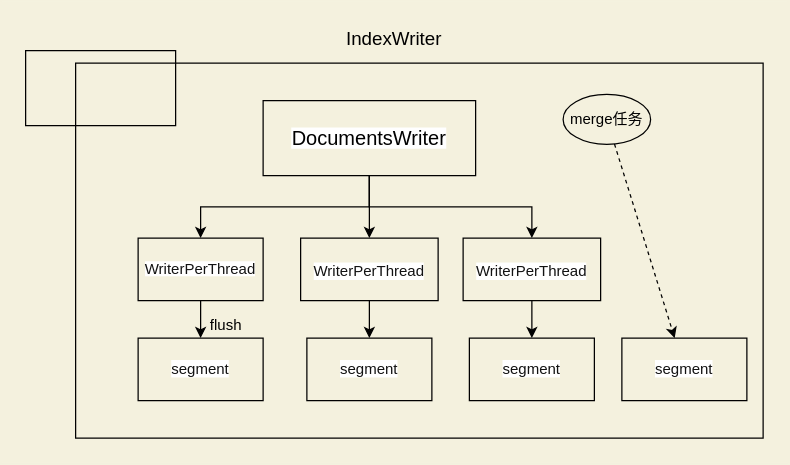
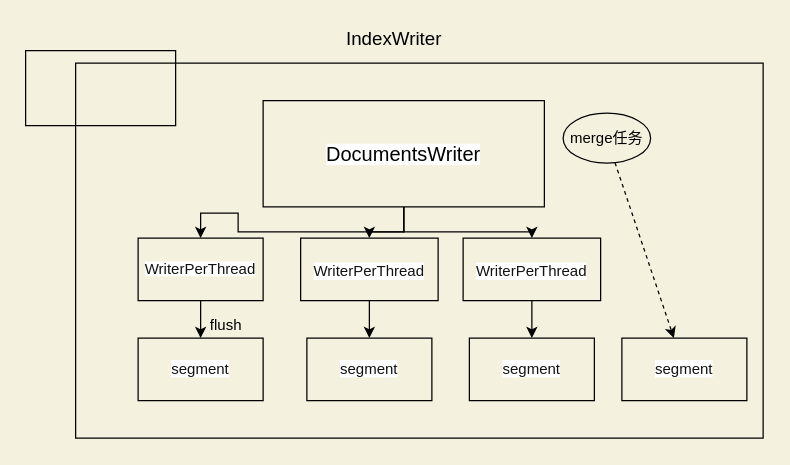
(607, 119) -> (607, 138)
(369, 138) -> (404, 154)
